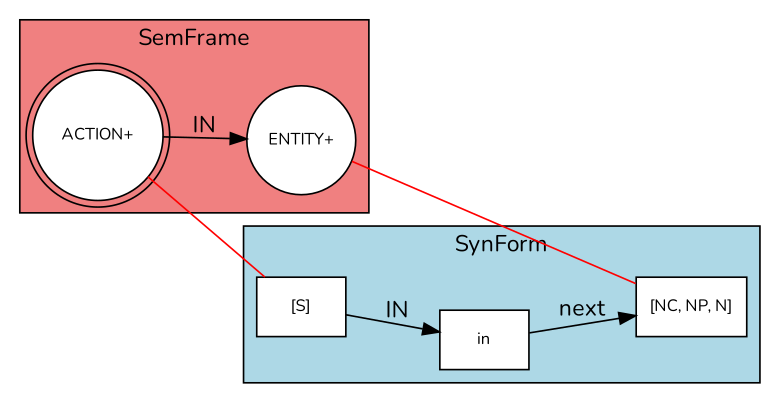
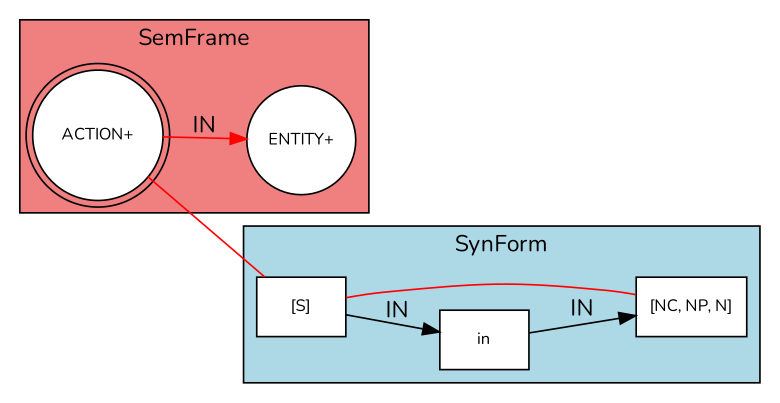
(196, 138) -> (196, 138)
(473, 213) -> (491, 284)
(583, 309) -> (583, 309)
